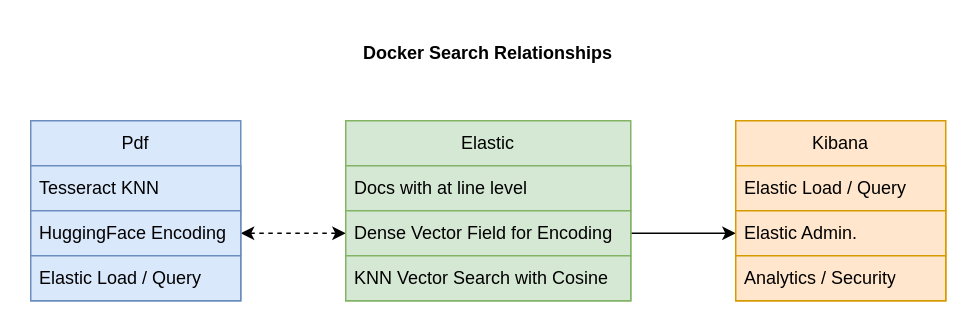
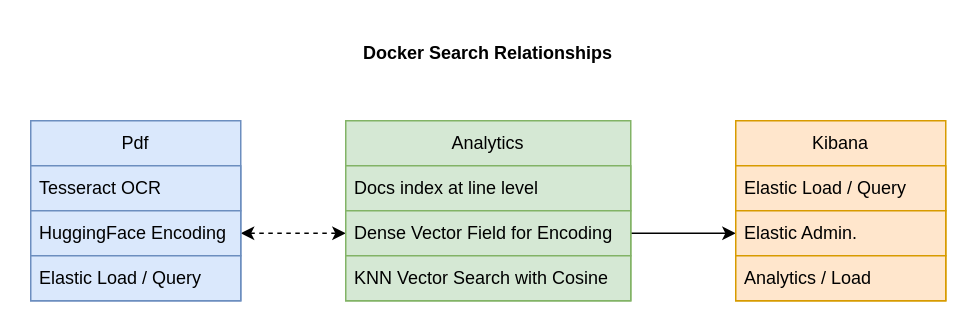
(488, 143) -> (488, 143)
(103, 188) -> (103, 188)
(450, 188) -> (455, 188)
(834, 278) -> (816, 278)
